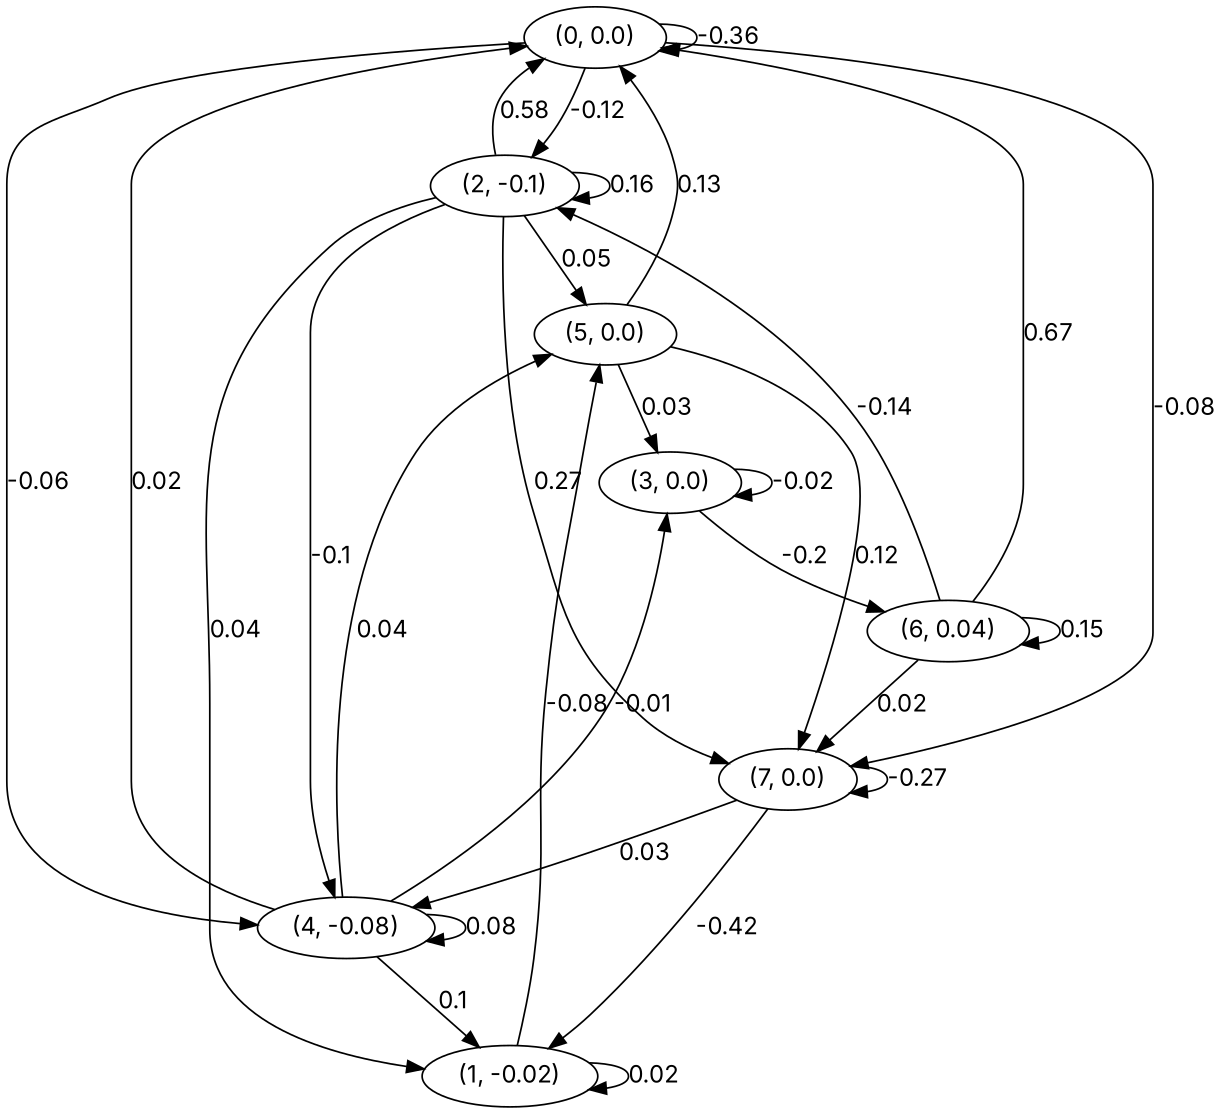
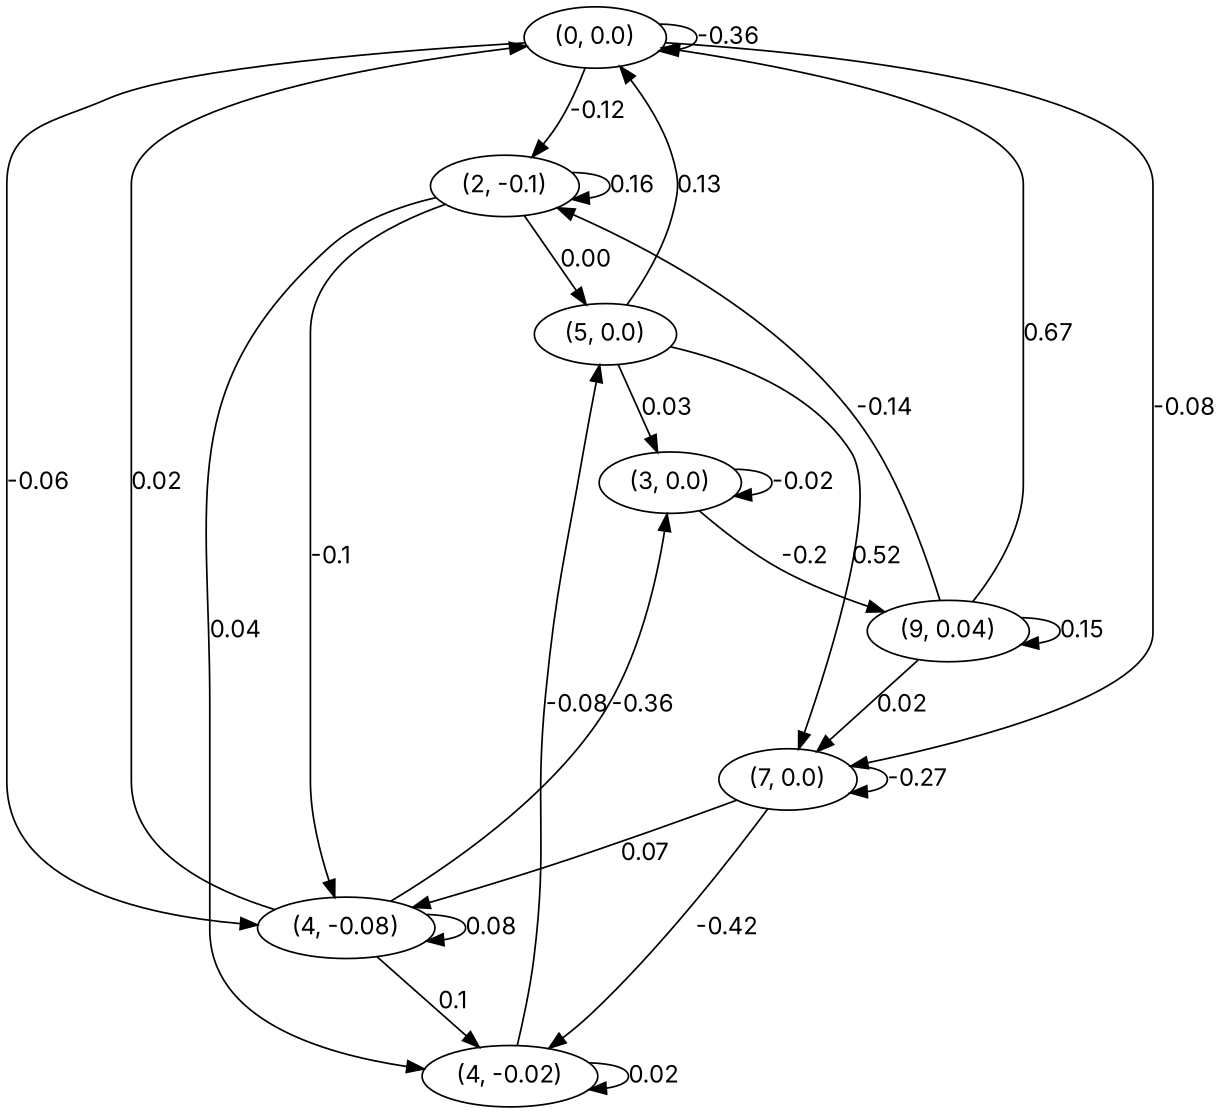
(497, 105) -> none
(587, 260) -> (587, 260)
(536, 522) -> none
(877, 557) -> (877, 557)
(358, 594) -> none
(948, 631) -> (948, 631)
(643, 705) -> (643, 705)
(646, 854) -> (646, 854)
(510, 1076) -> (510, 1076)
